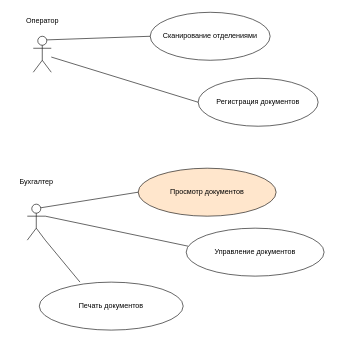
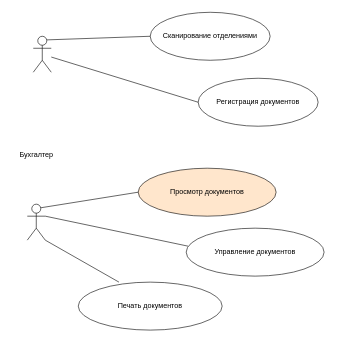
(42, 21) -> none
(36, 182) -> (36, 155)
(111, 306) -> (150, 306)
